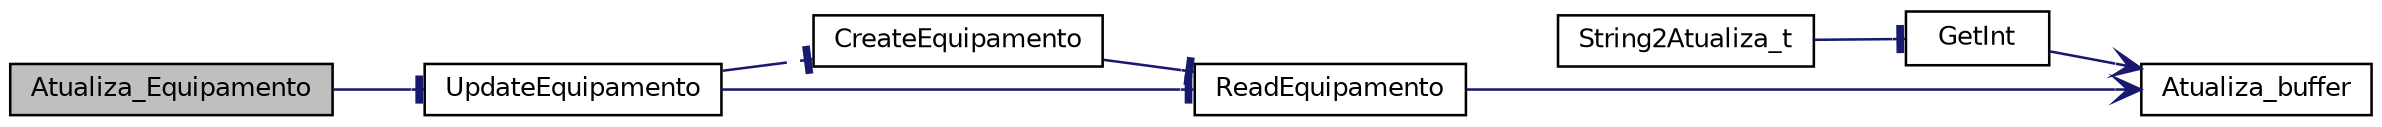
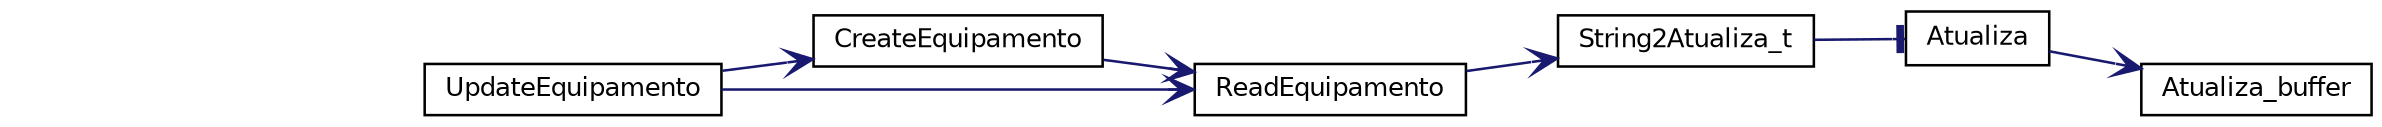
(1978, 38) -> (1978, 38)
(1142, 65) -> (1142, 65)
(755, 67) -> (755, 67)
(171, 90) -> none
(951, 90) -> (951, 90)
(1791, 90) -> (1499, 67)
